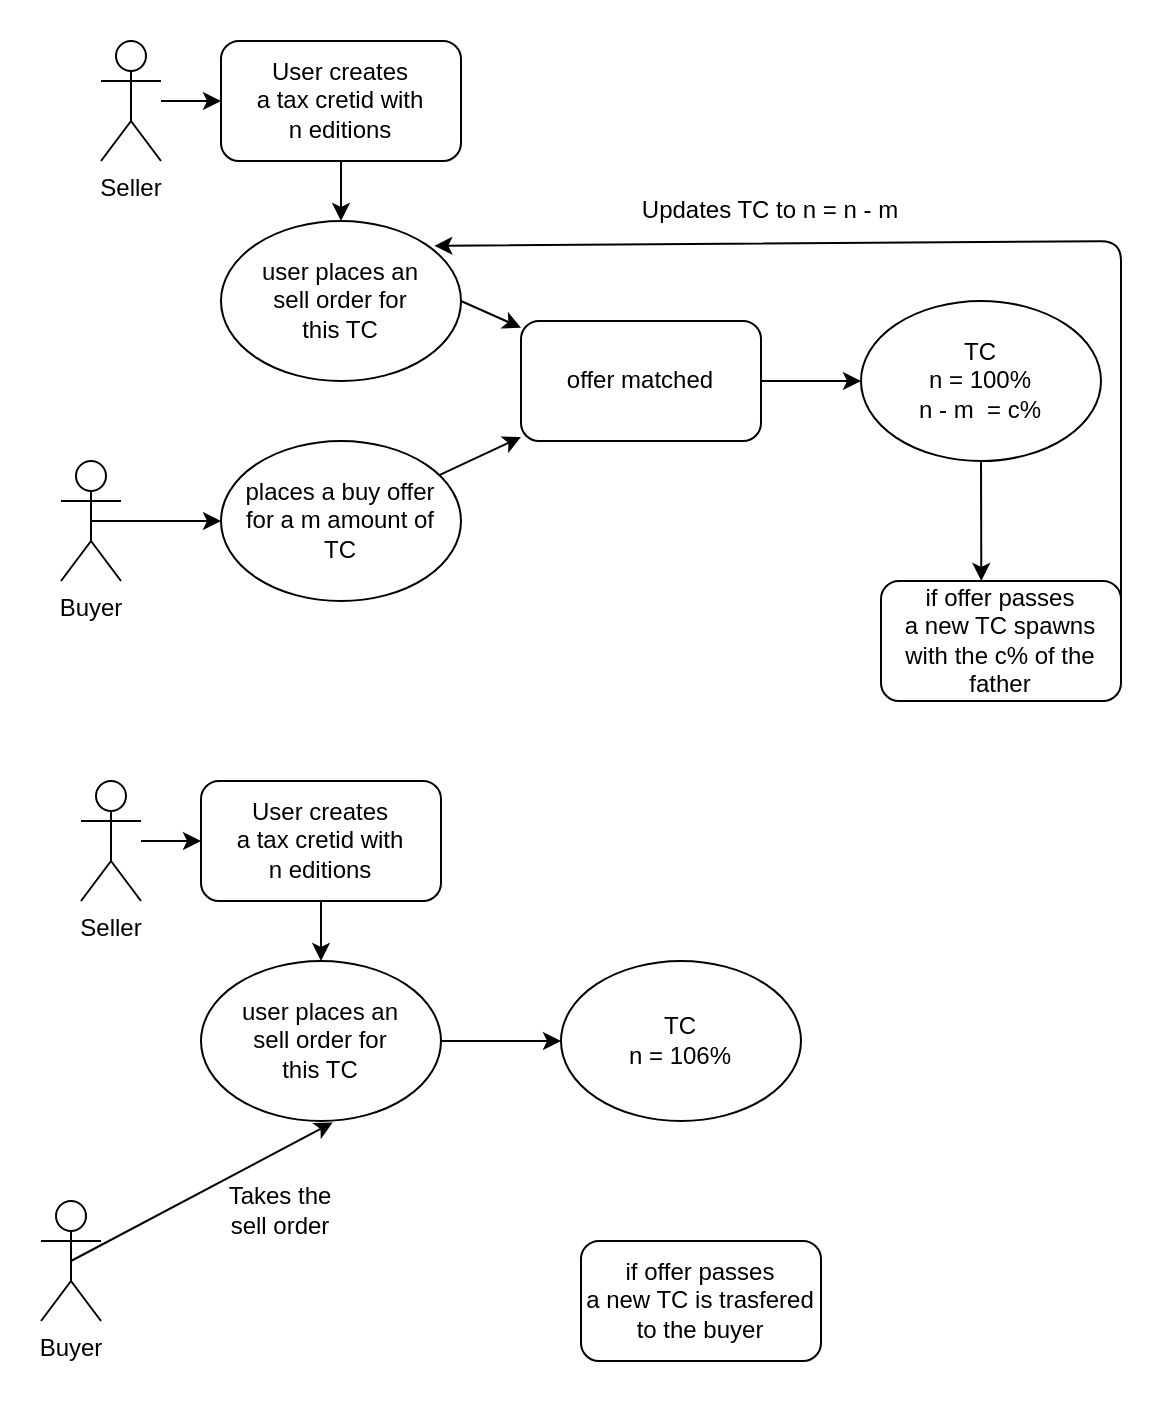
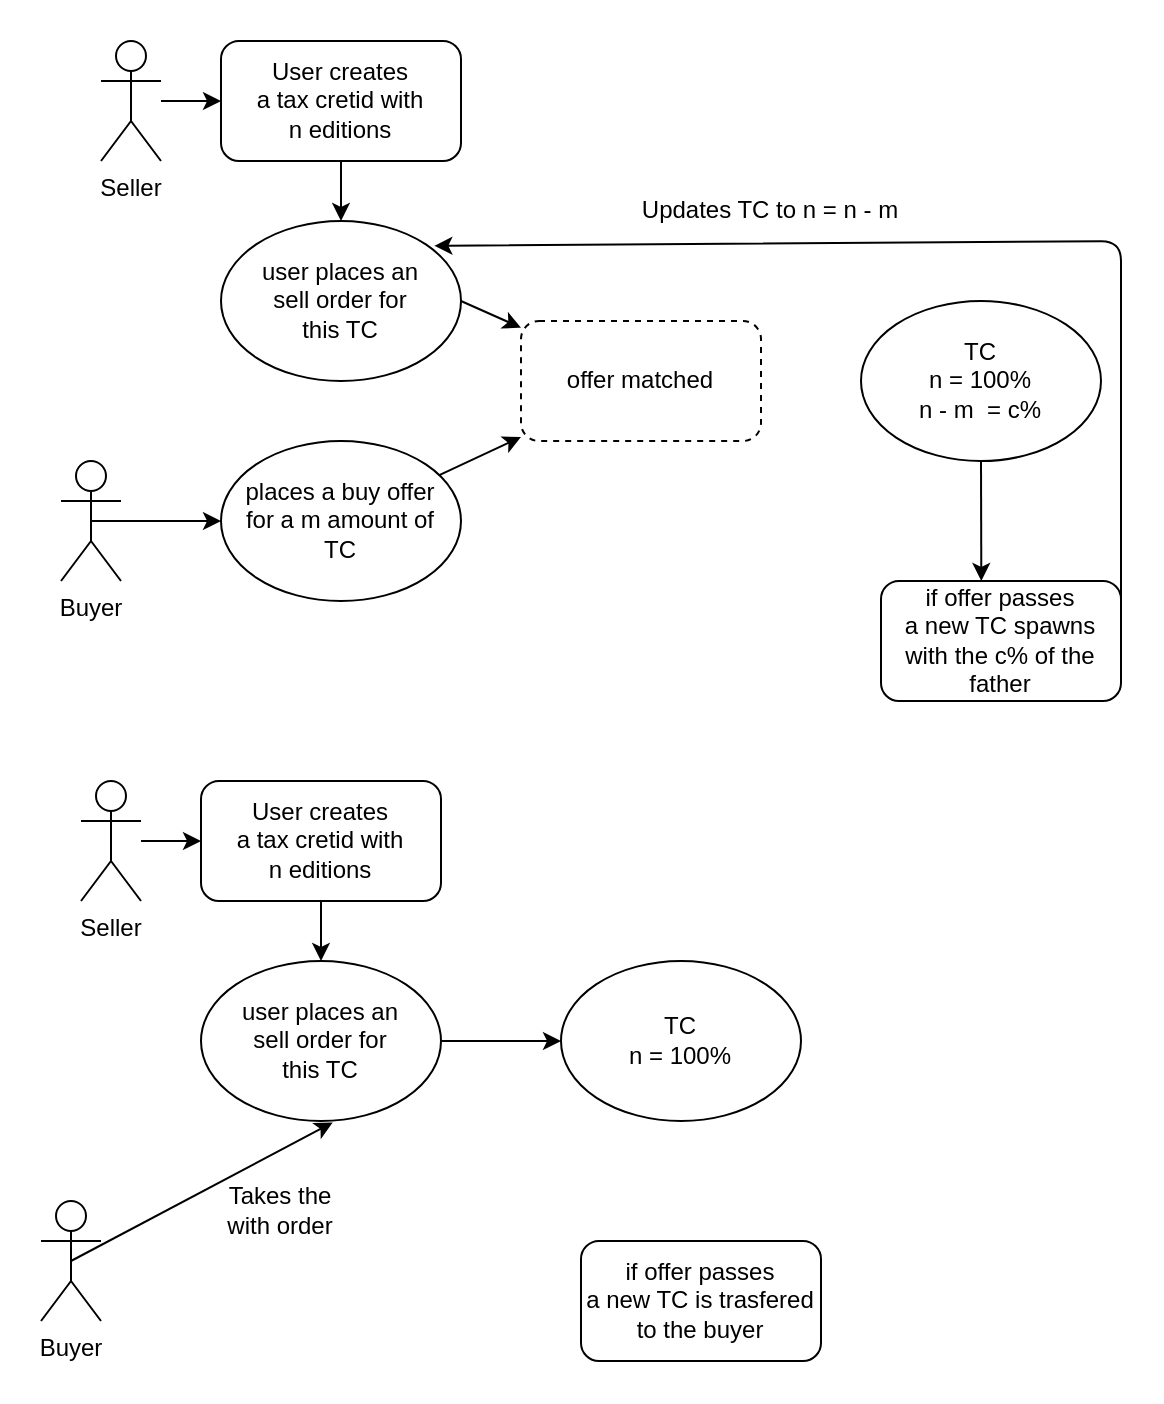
(641, 381) -> (641, 381)
(804, 381) -> none
(681, 1041) -> (681, 1041)
(281, 1211) -> (281, 1211)
